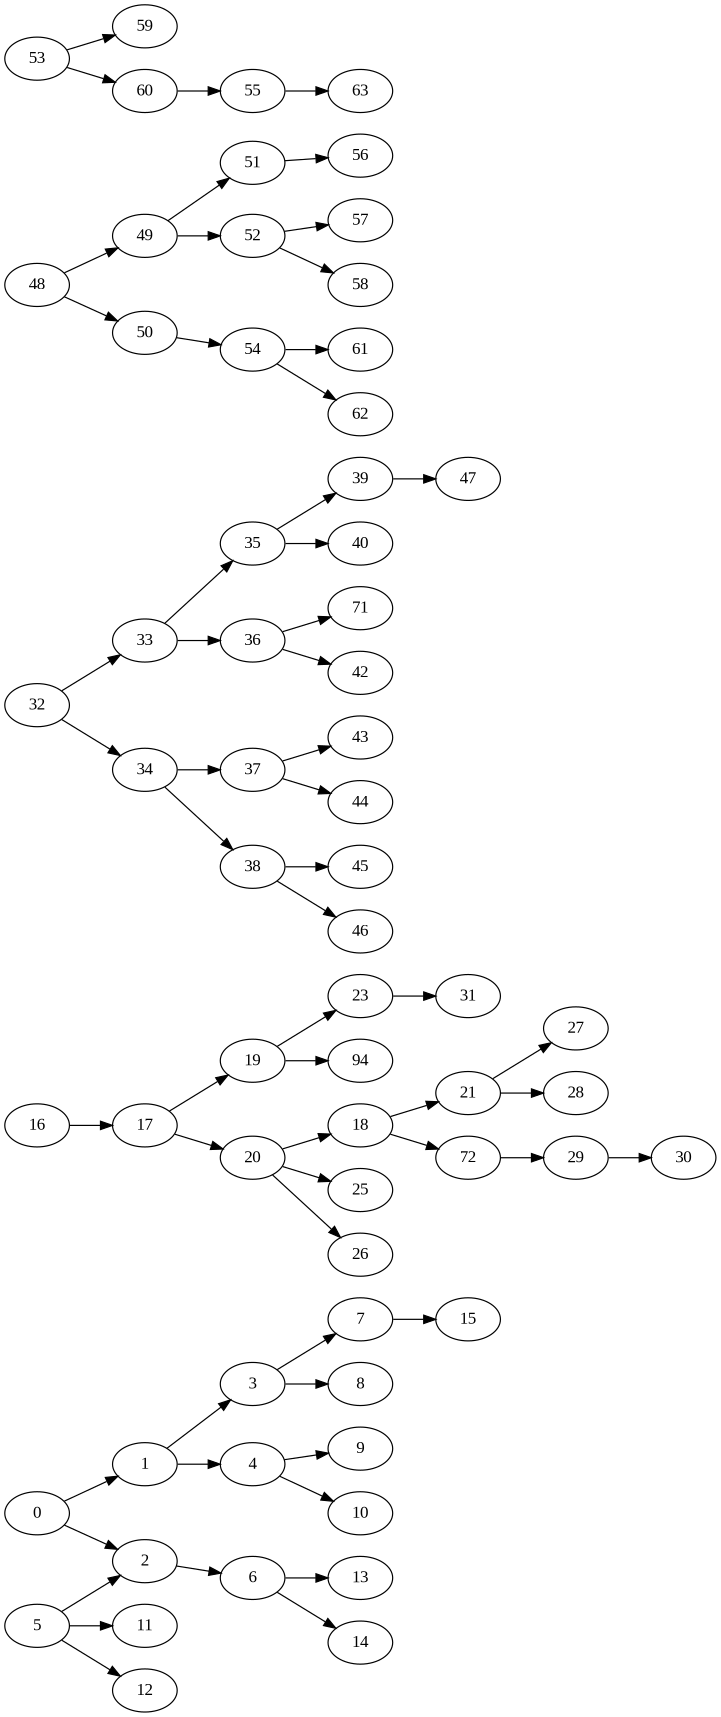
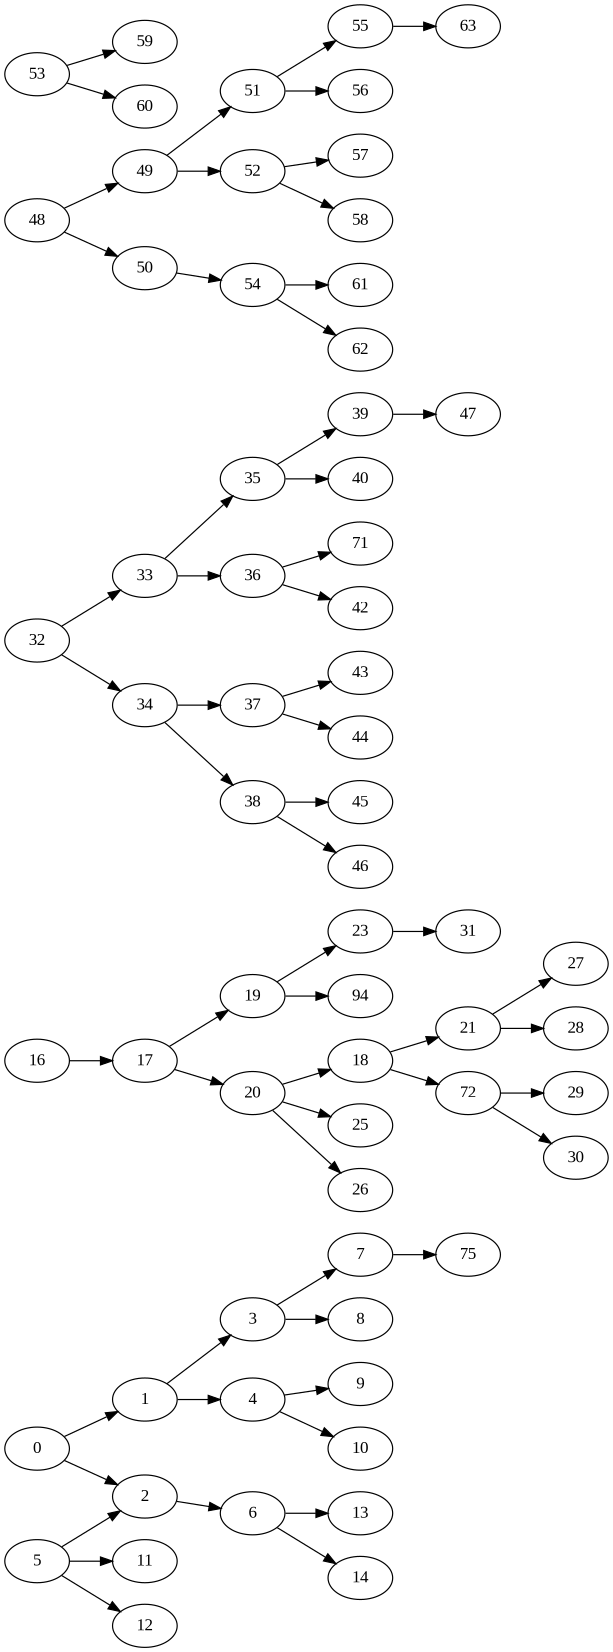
(193, 91) -> (301, 62)
(624, 1158) -> (517, 1122)
(468, 1319) -> (468, 1255)
